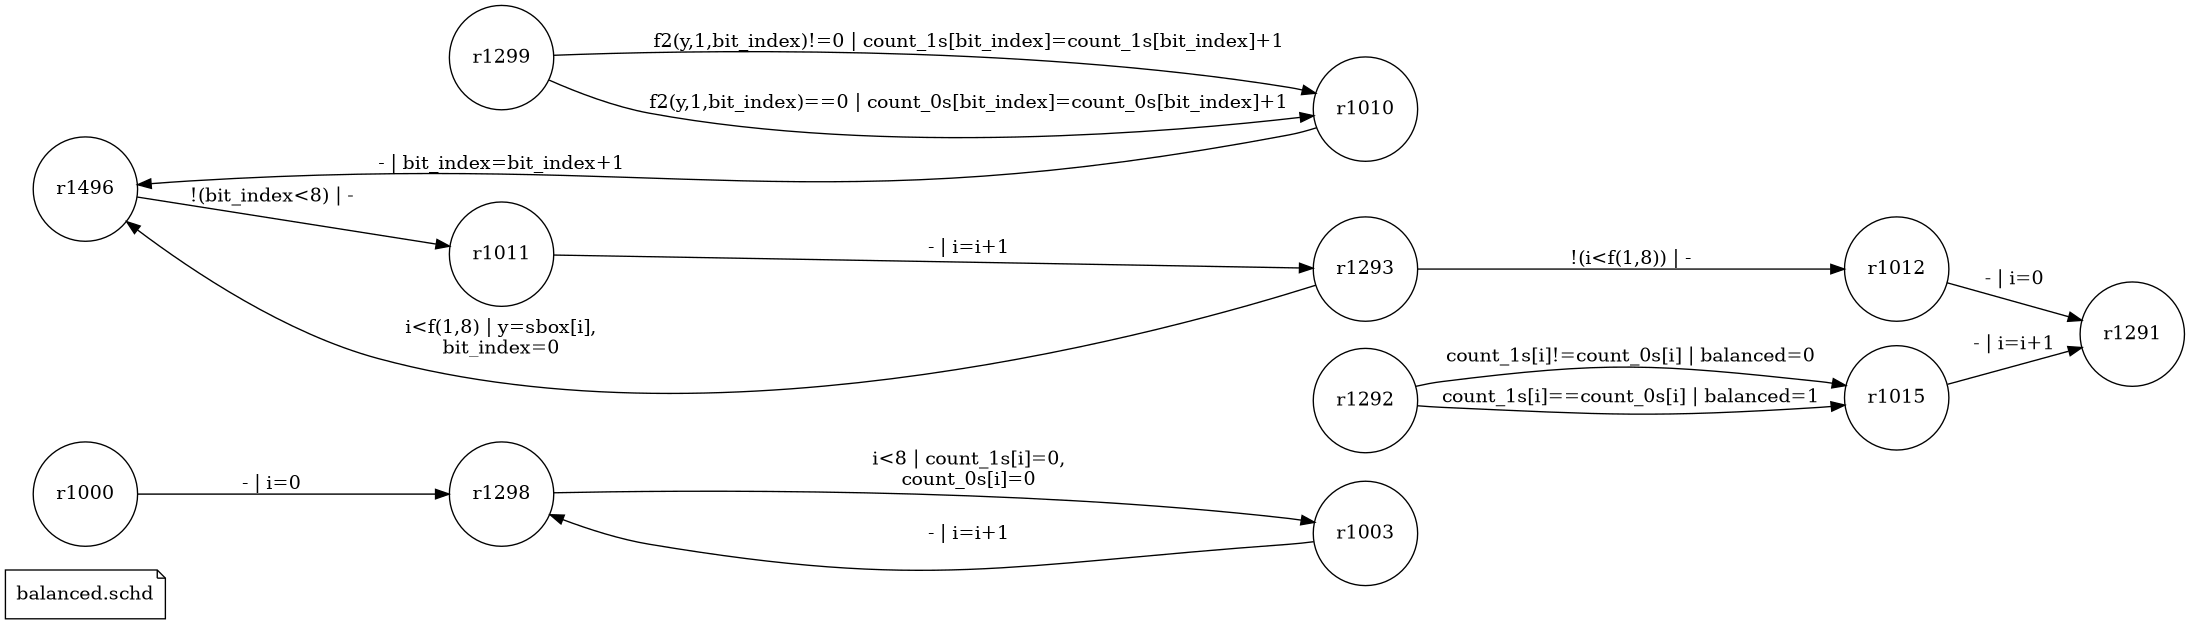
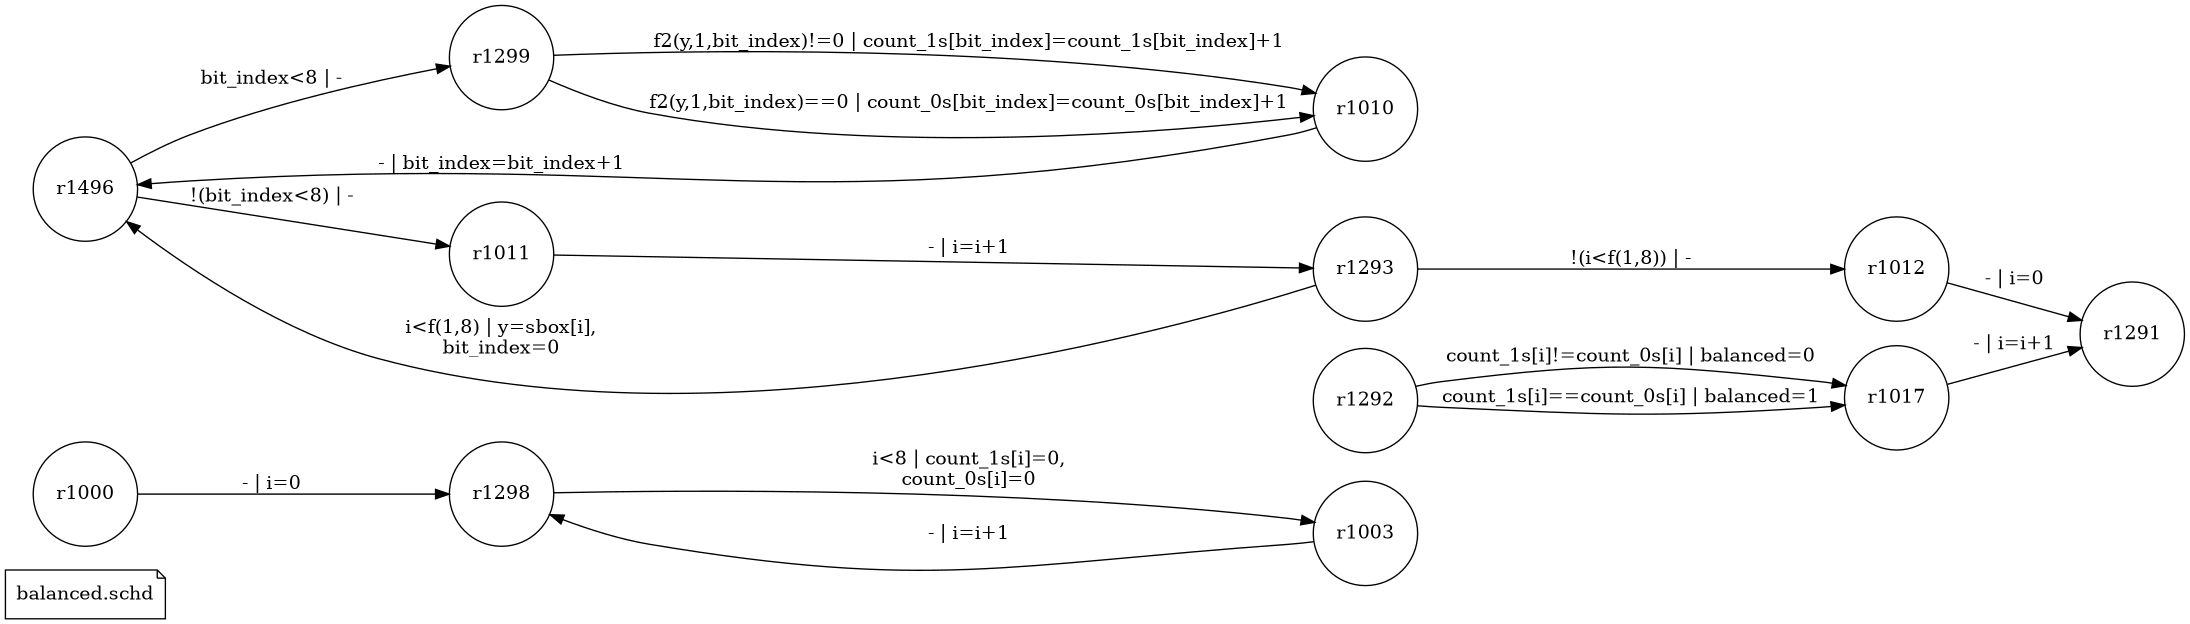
none -> (280, 105)
(1897, 398) -> (1897, 398)
